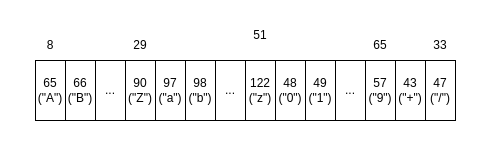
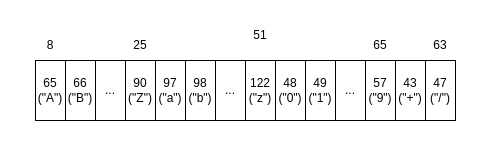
(141, 46) -> (141, 46)
(441, 46) -> (441, 46)
